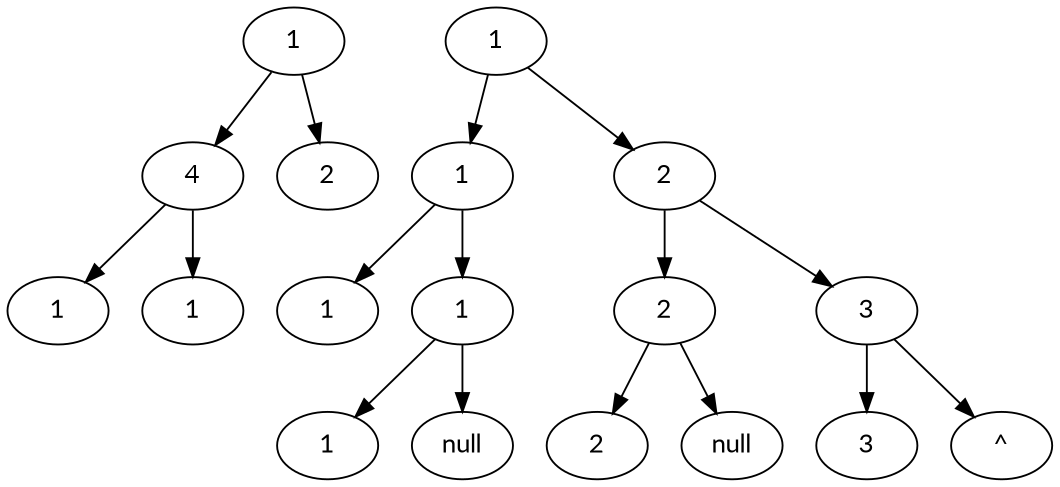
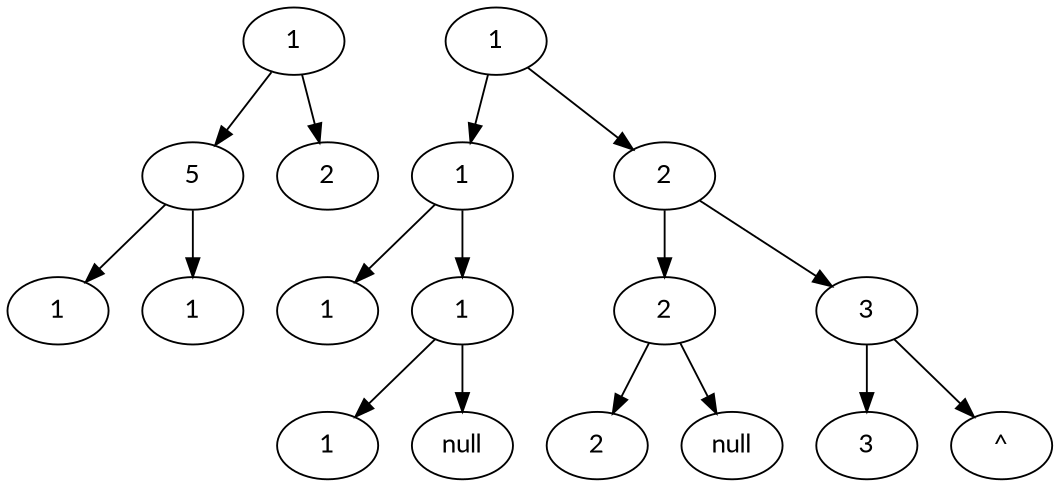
(193, 176) -> (193, 176)
